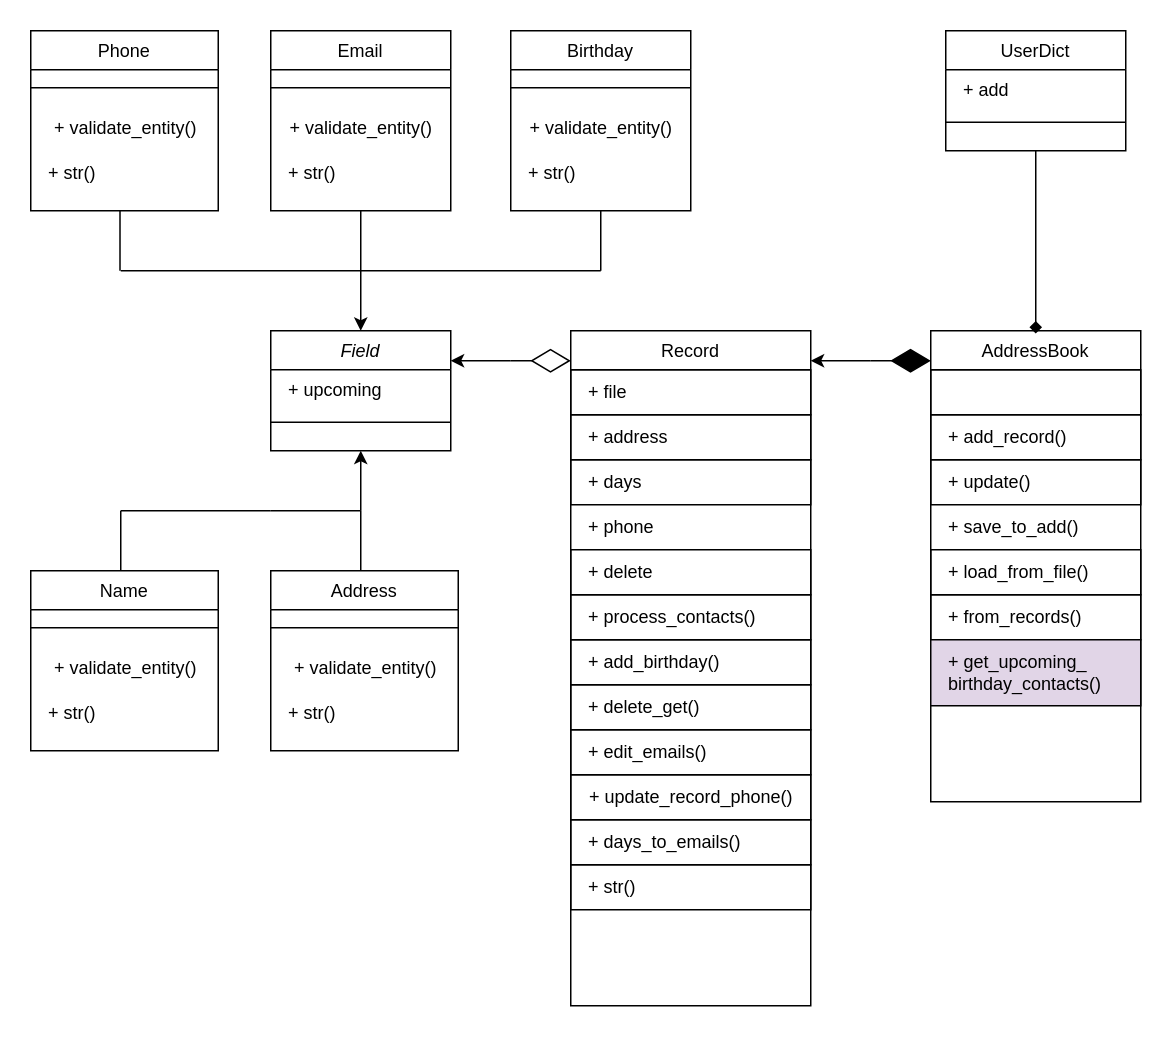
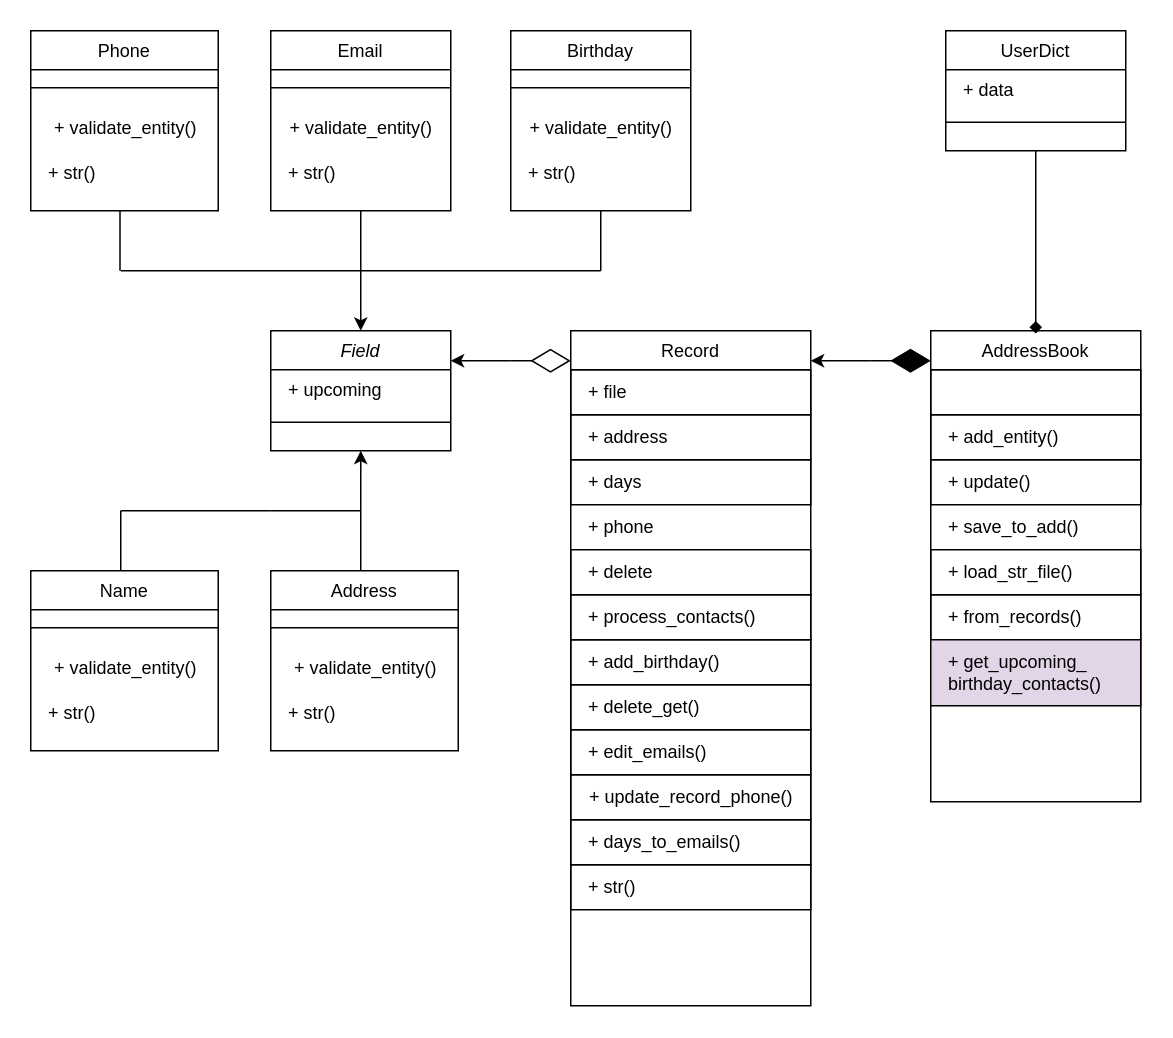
(986, 90) -> (991, 90)
(1017, 437) -> (1015, 437)
(1030, 572) -> (1025, 572)
